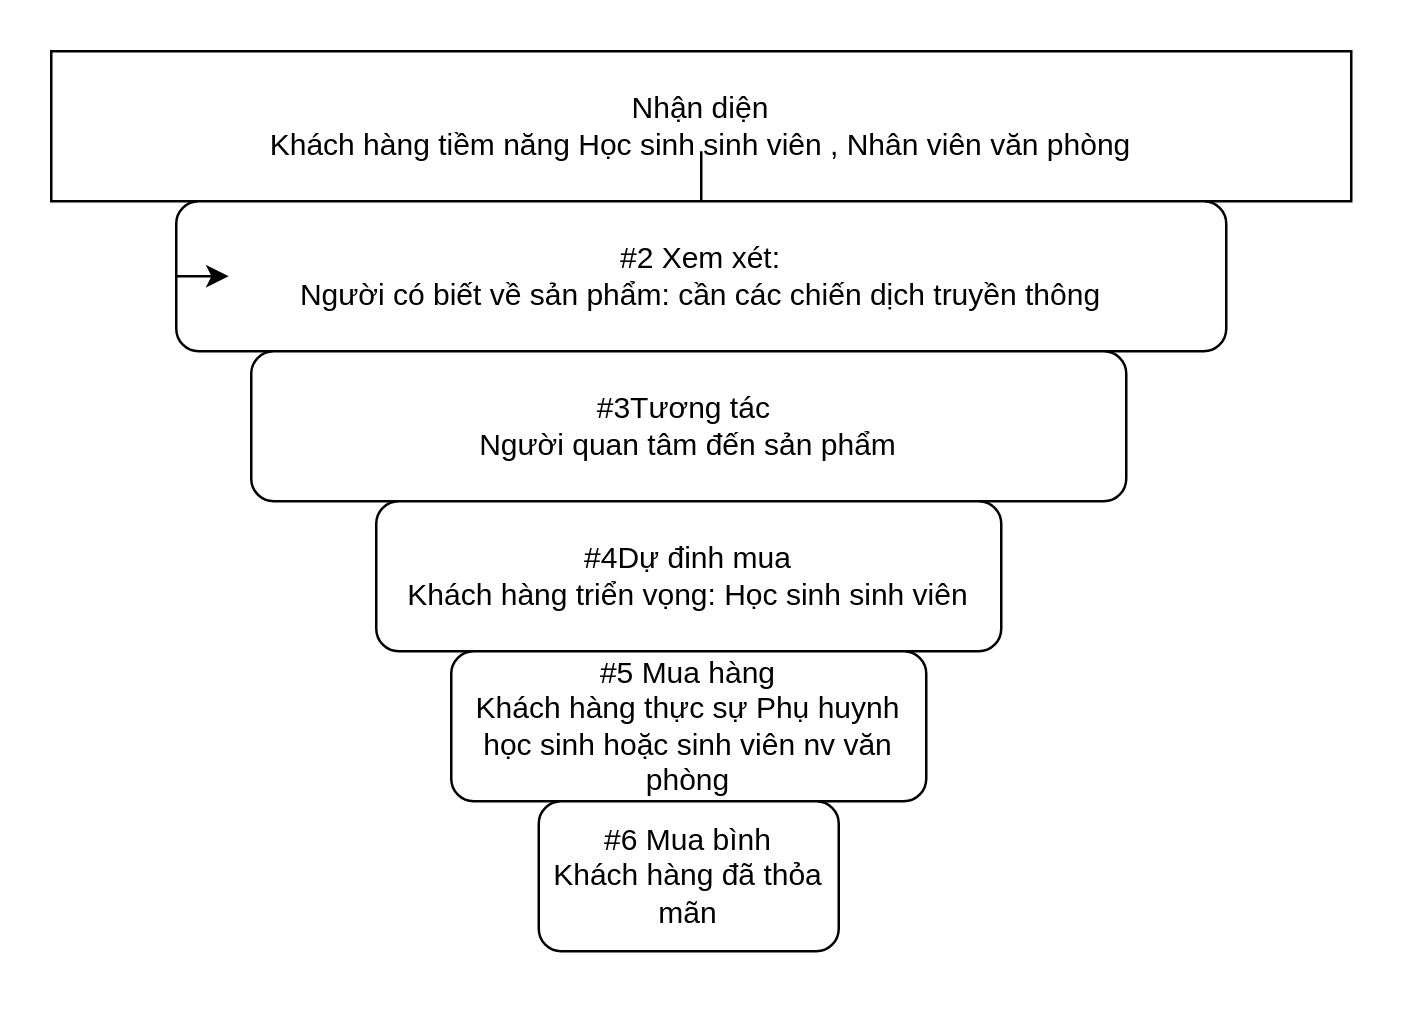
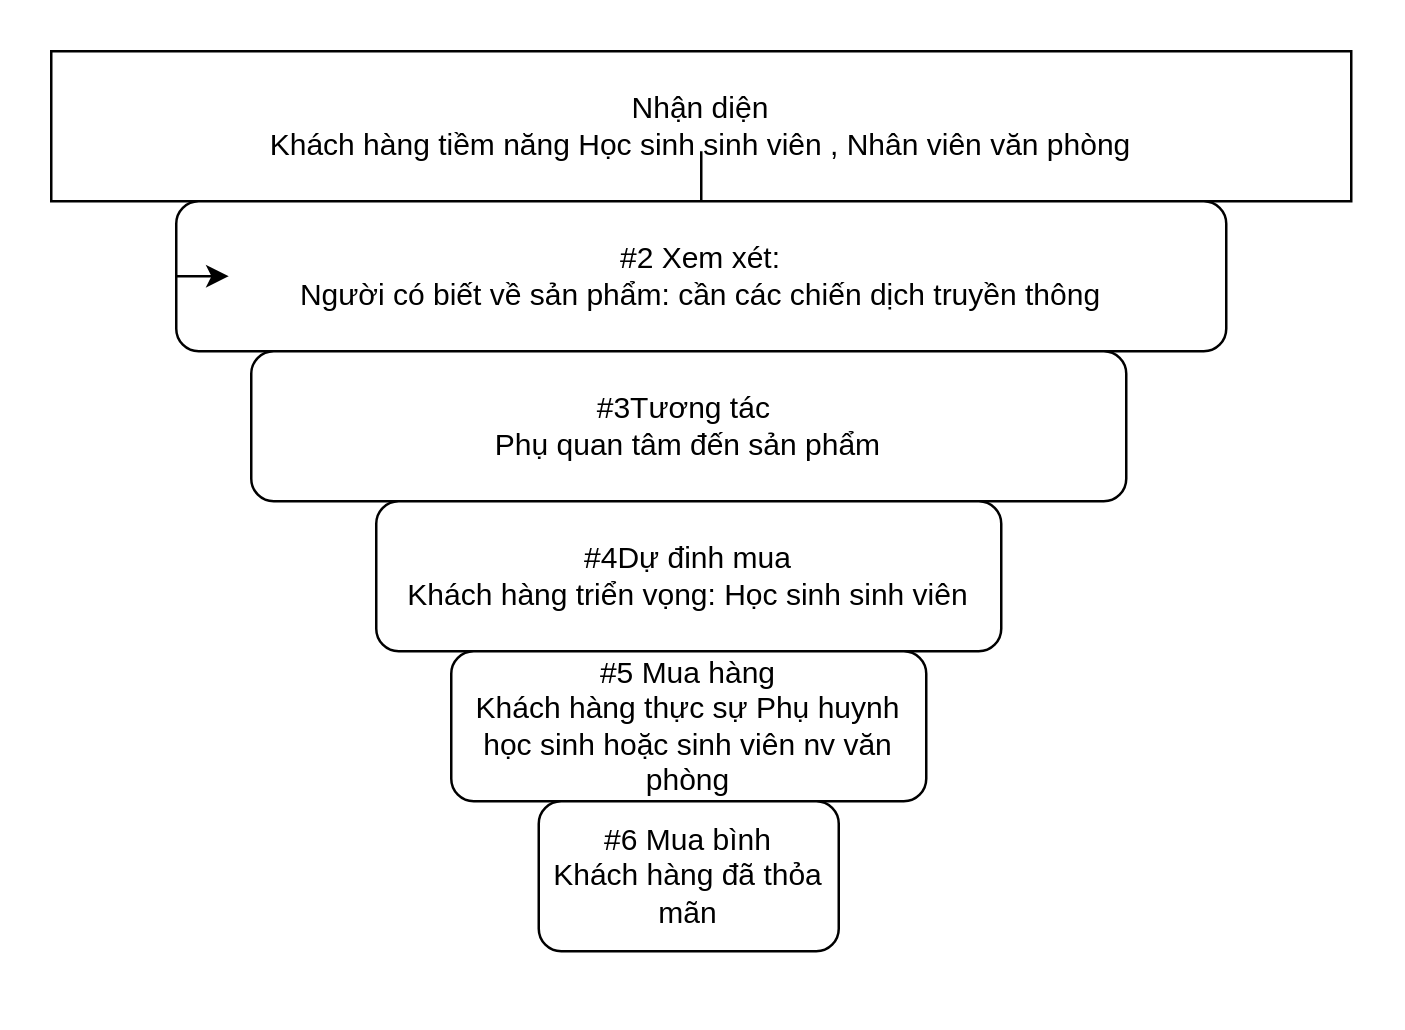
(689, 426) -> (689, 426)
